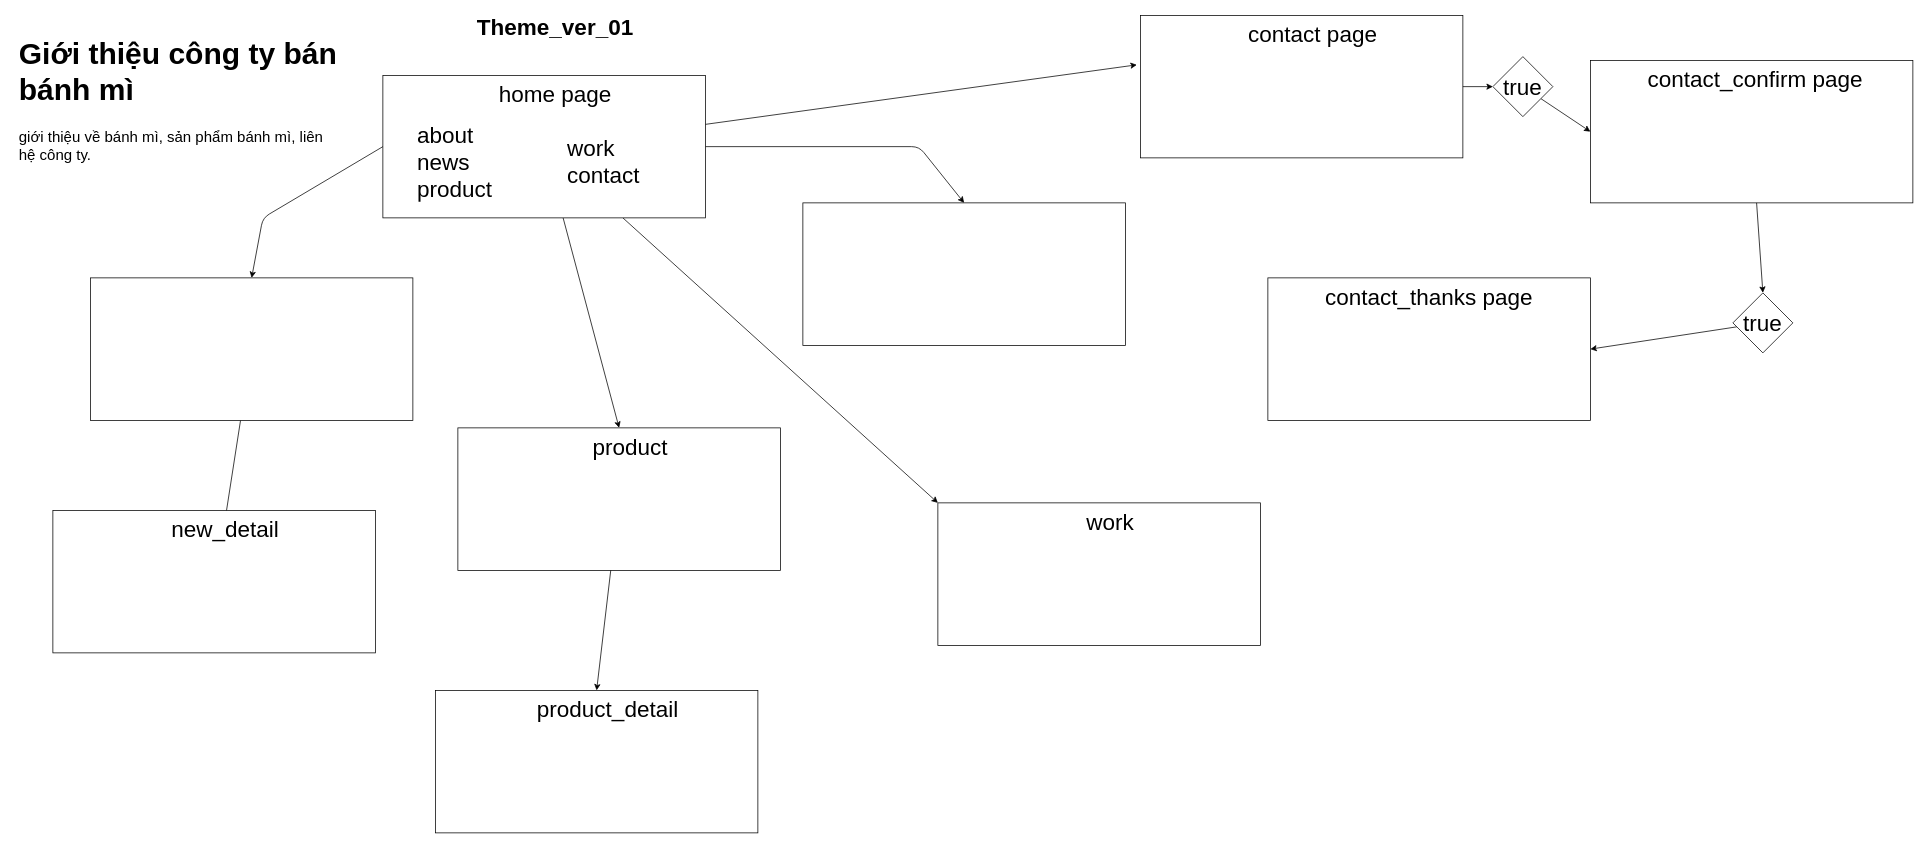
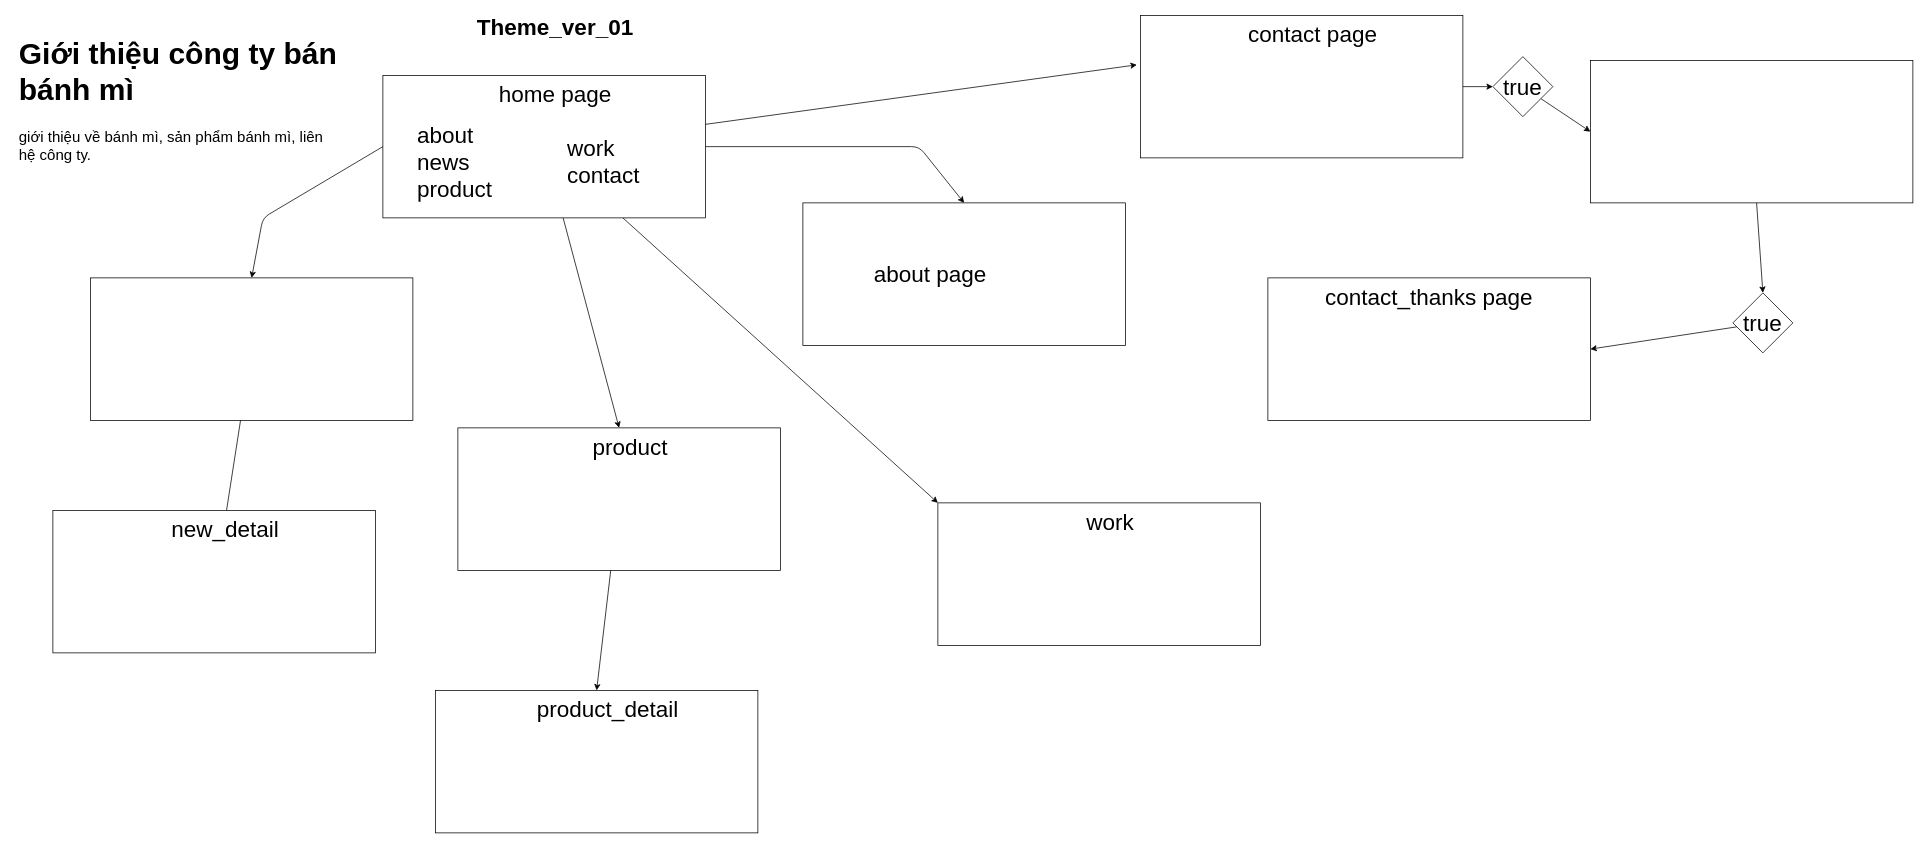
(1755, 79) -> none
none -> (930, 274)
